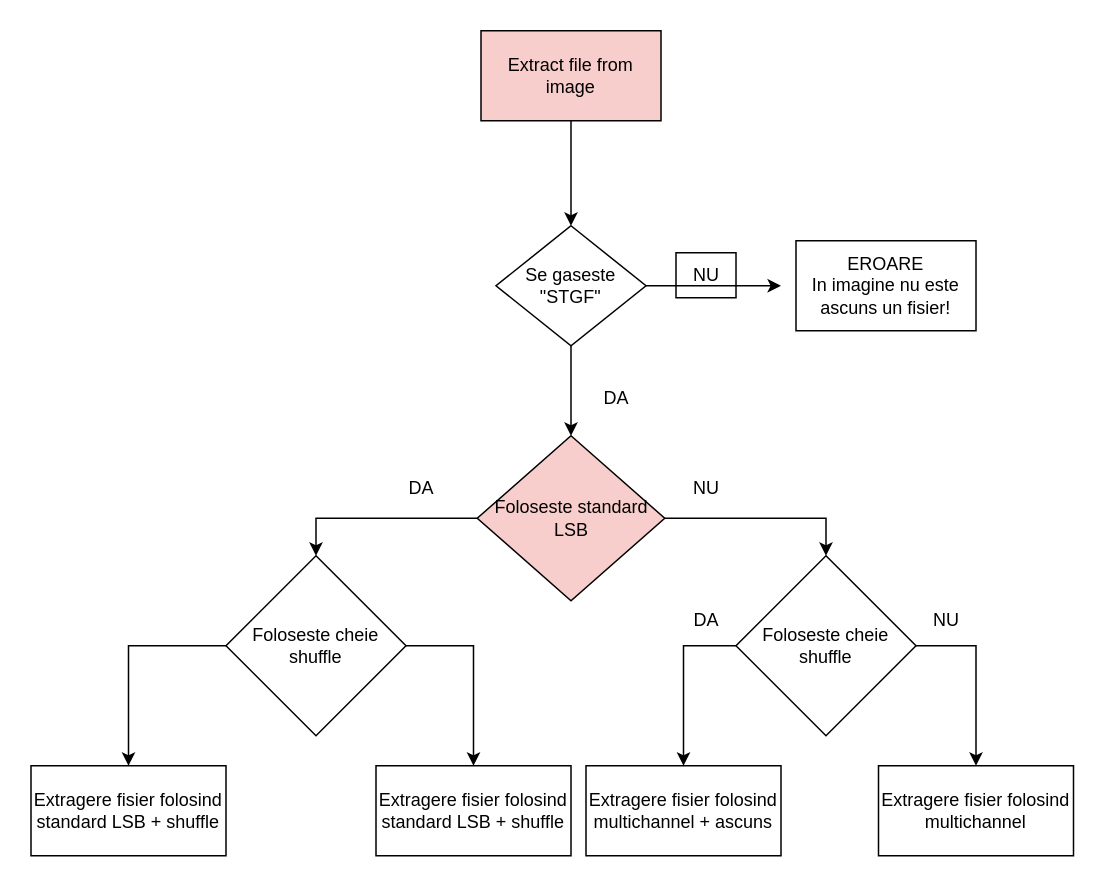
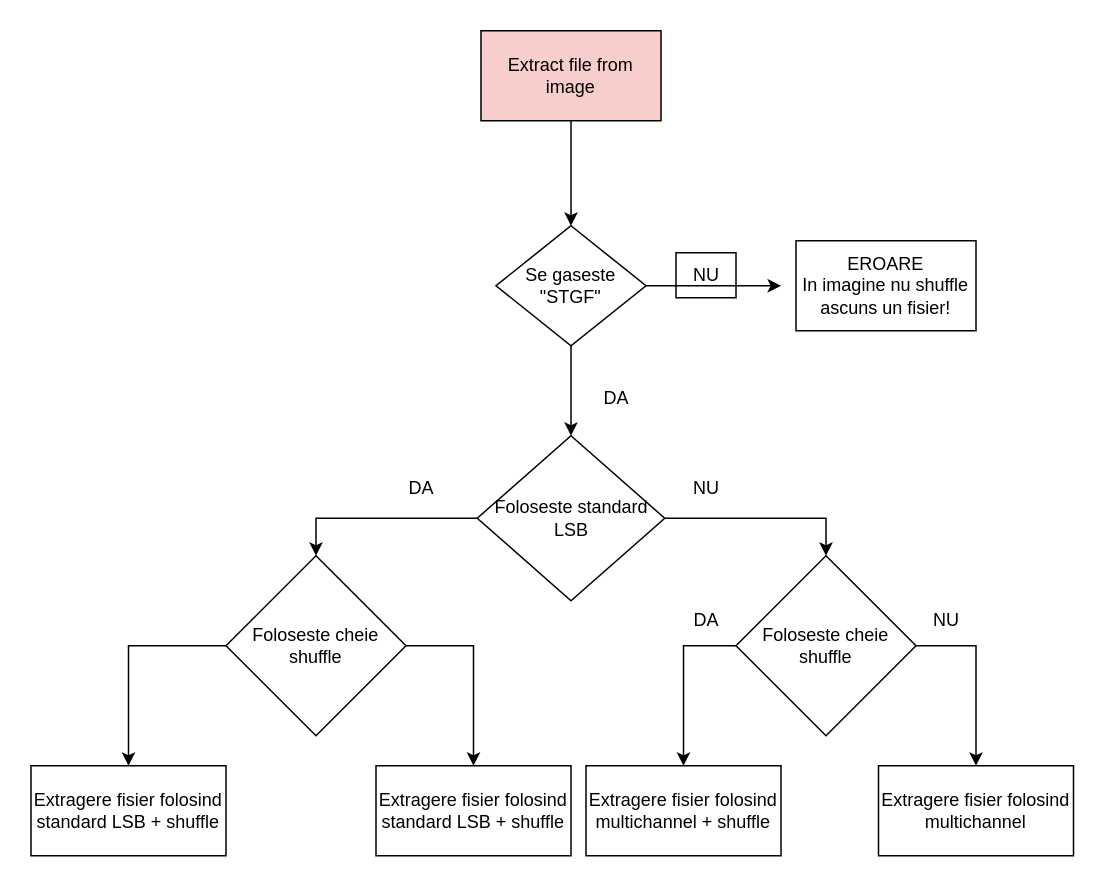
(886, 286) -> (886, 286)
(571, 518) -> (571, 518)
(683, 811) -> (683, 811)
